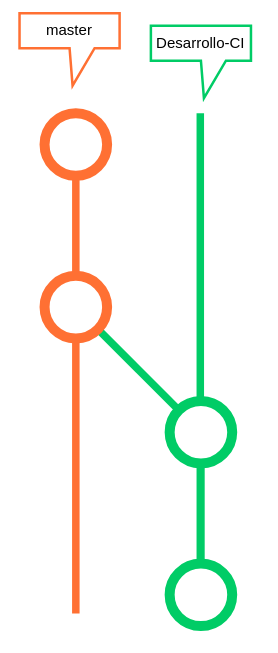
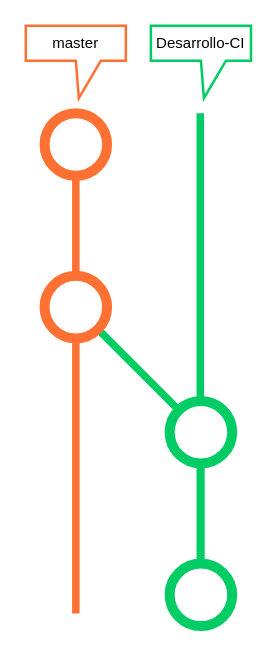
(69, 49) -> (76, 62)
